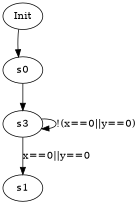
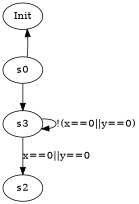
(18, 39) -> (28, 47)
(23, 188) -> (23, 188)
